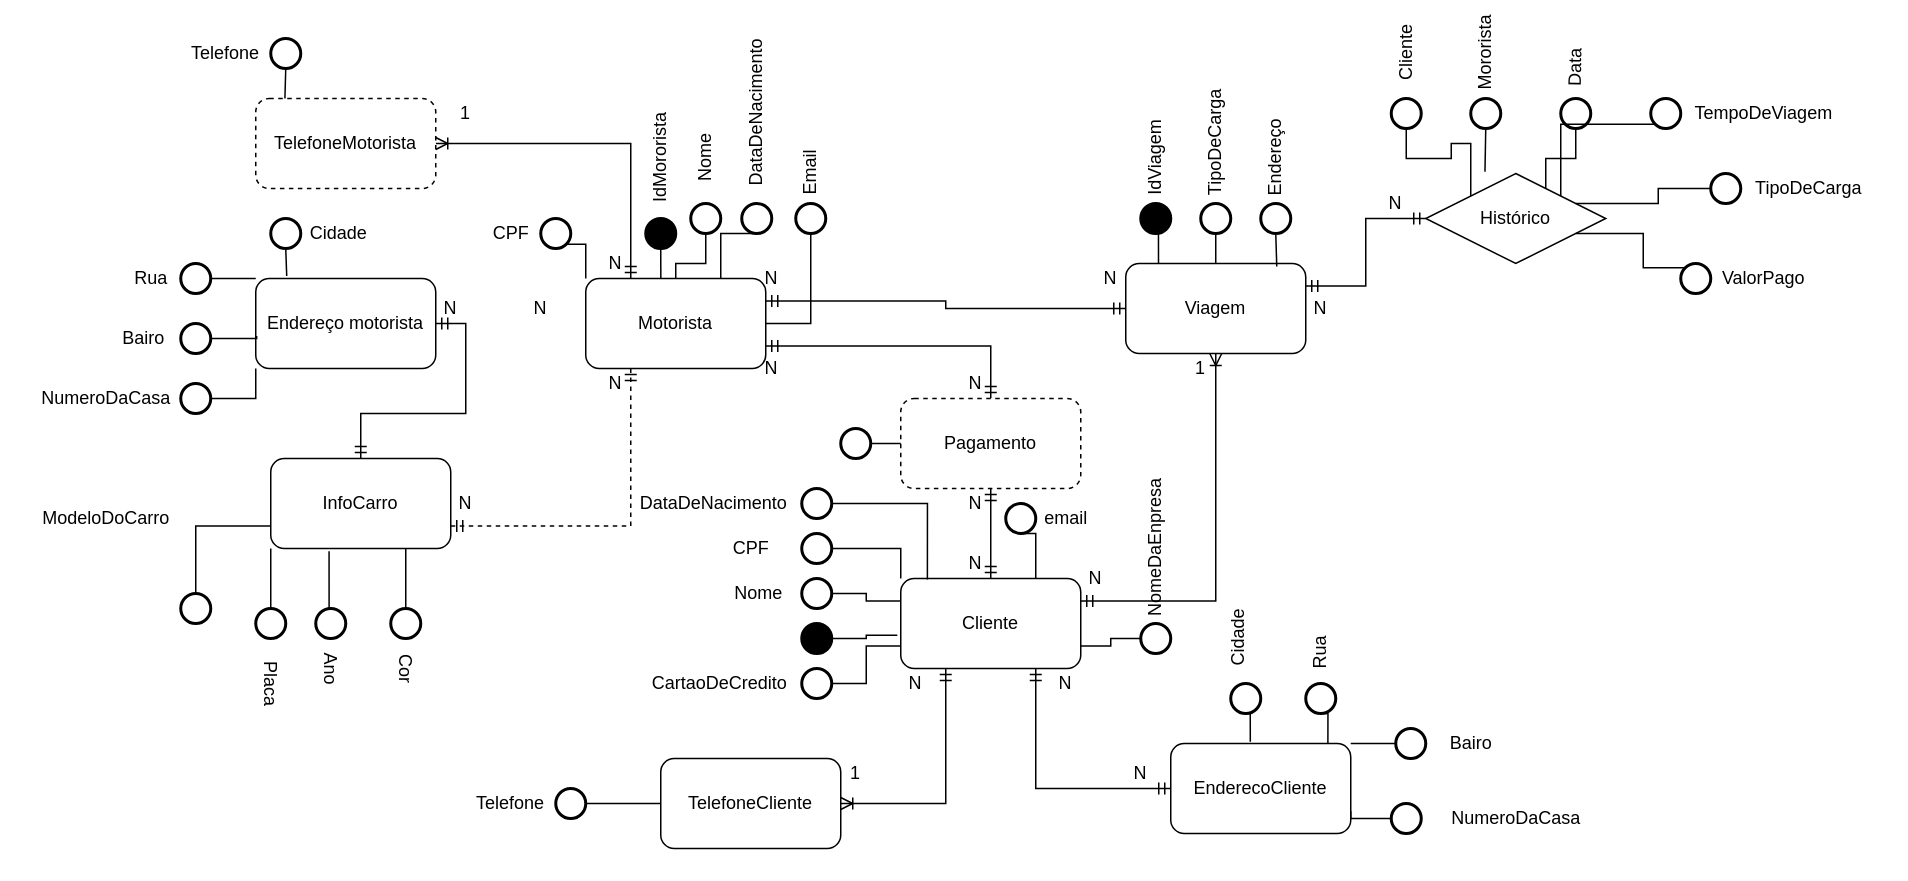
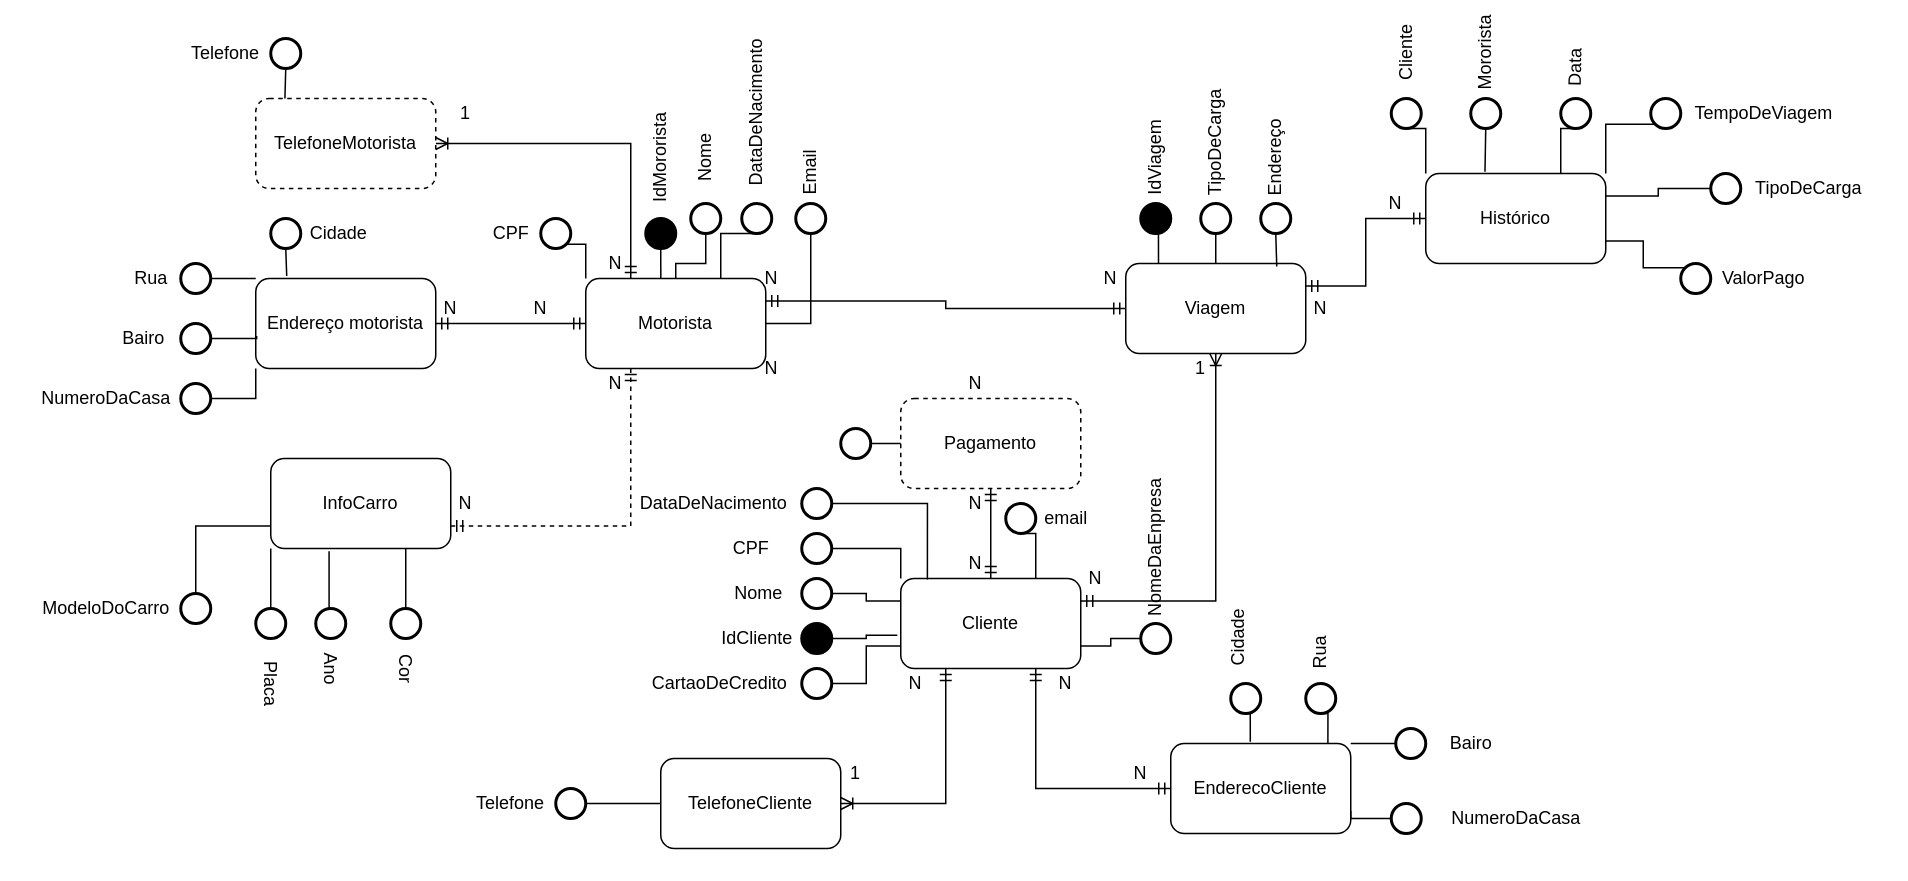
(1516, 218) -> (1516, 218)
(904, 346) -> none
(438, 413) -> (524, 323)
(106, 518) -> (106, 608)
none -> (757, 638)
